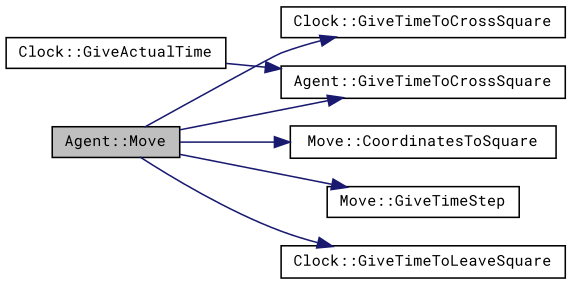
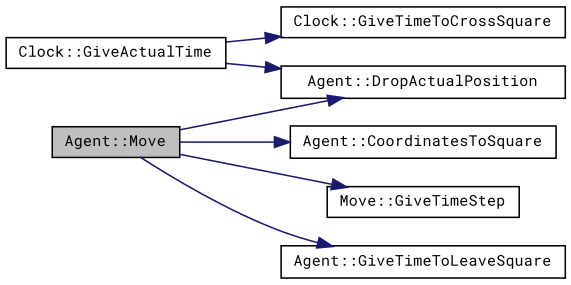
(231, 80) -> (246, 40)
(423, 82) -> (423, 82)
(423, 142) -> (423, 142)
(423, 262) -> (423, 262)
